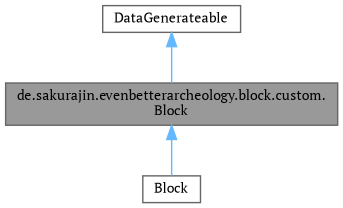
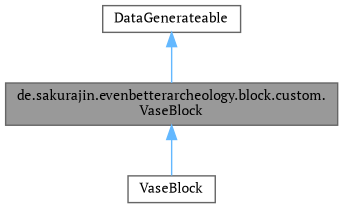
(172, 104) -> (172, 104)
(172, 189) -> (172, 189)
